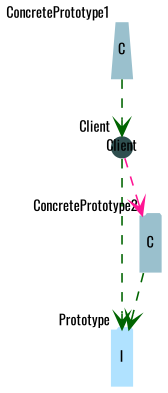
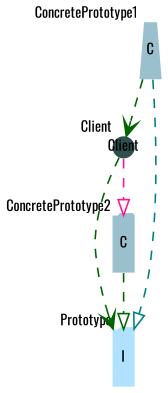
(132, 180) -> (124, 179)
none -> (155, 198)
(138, 294) -> (124, 293)
